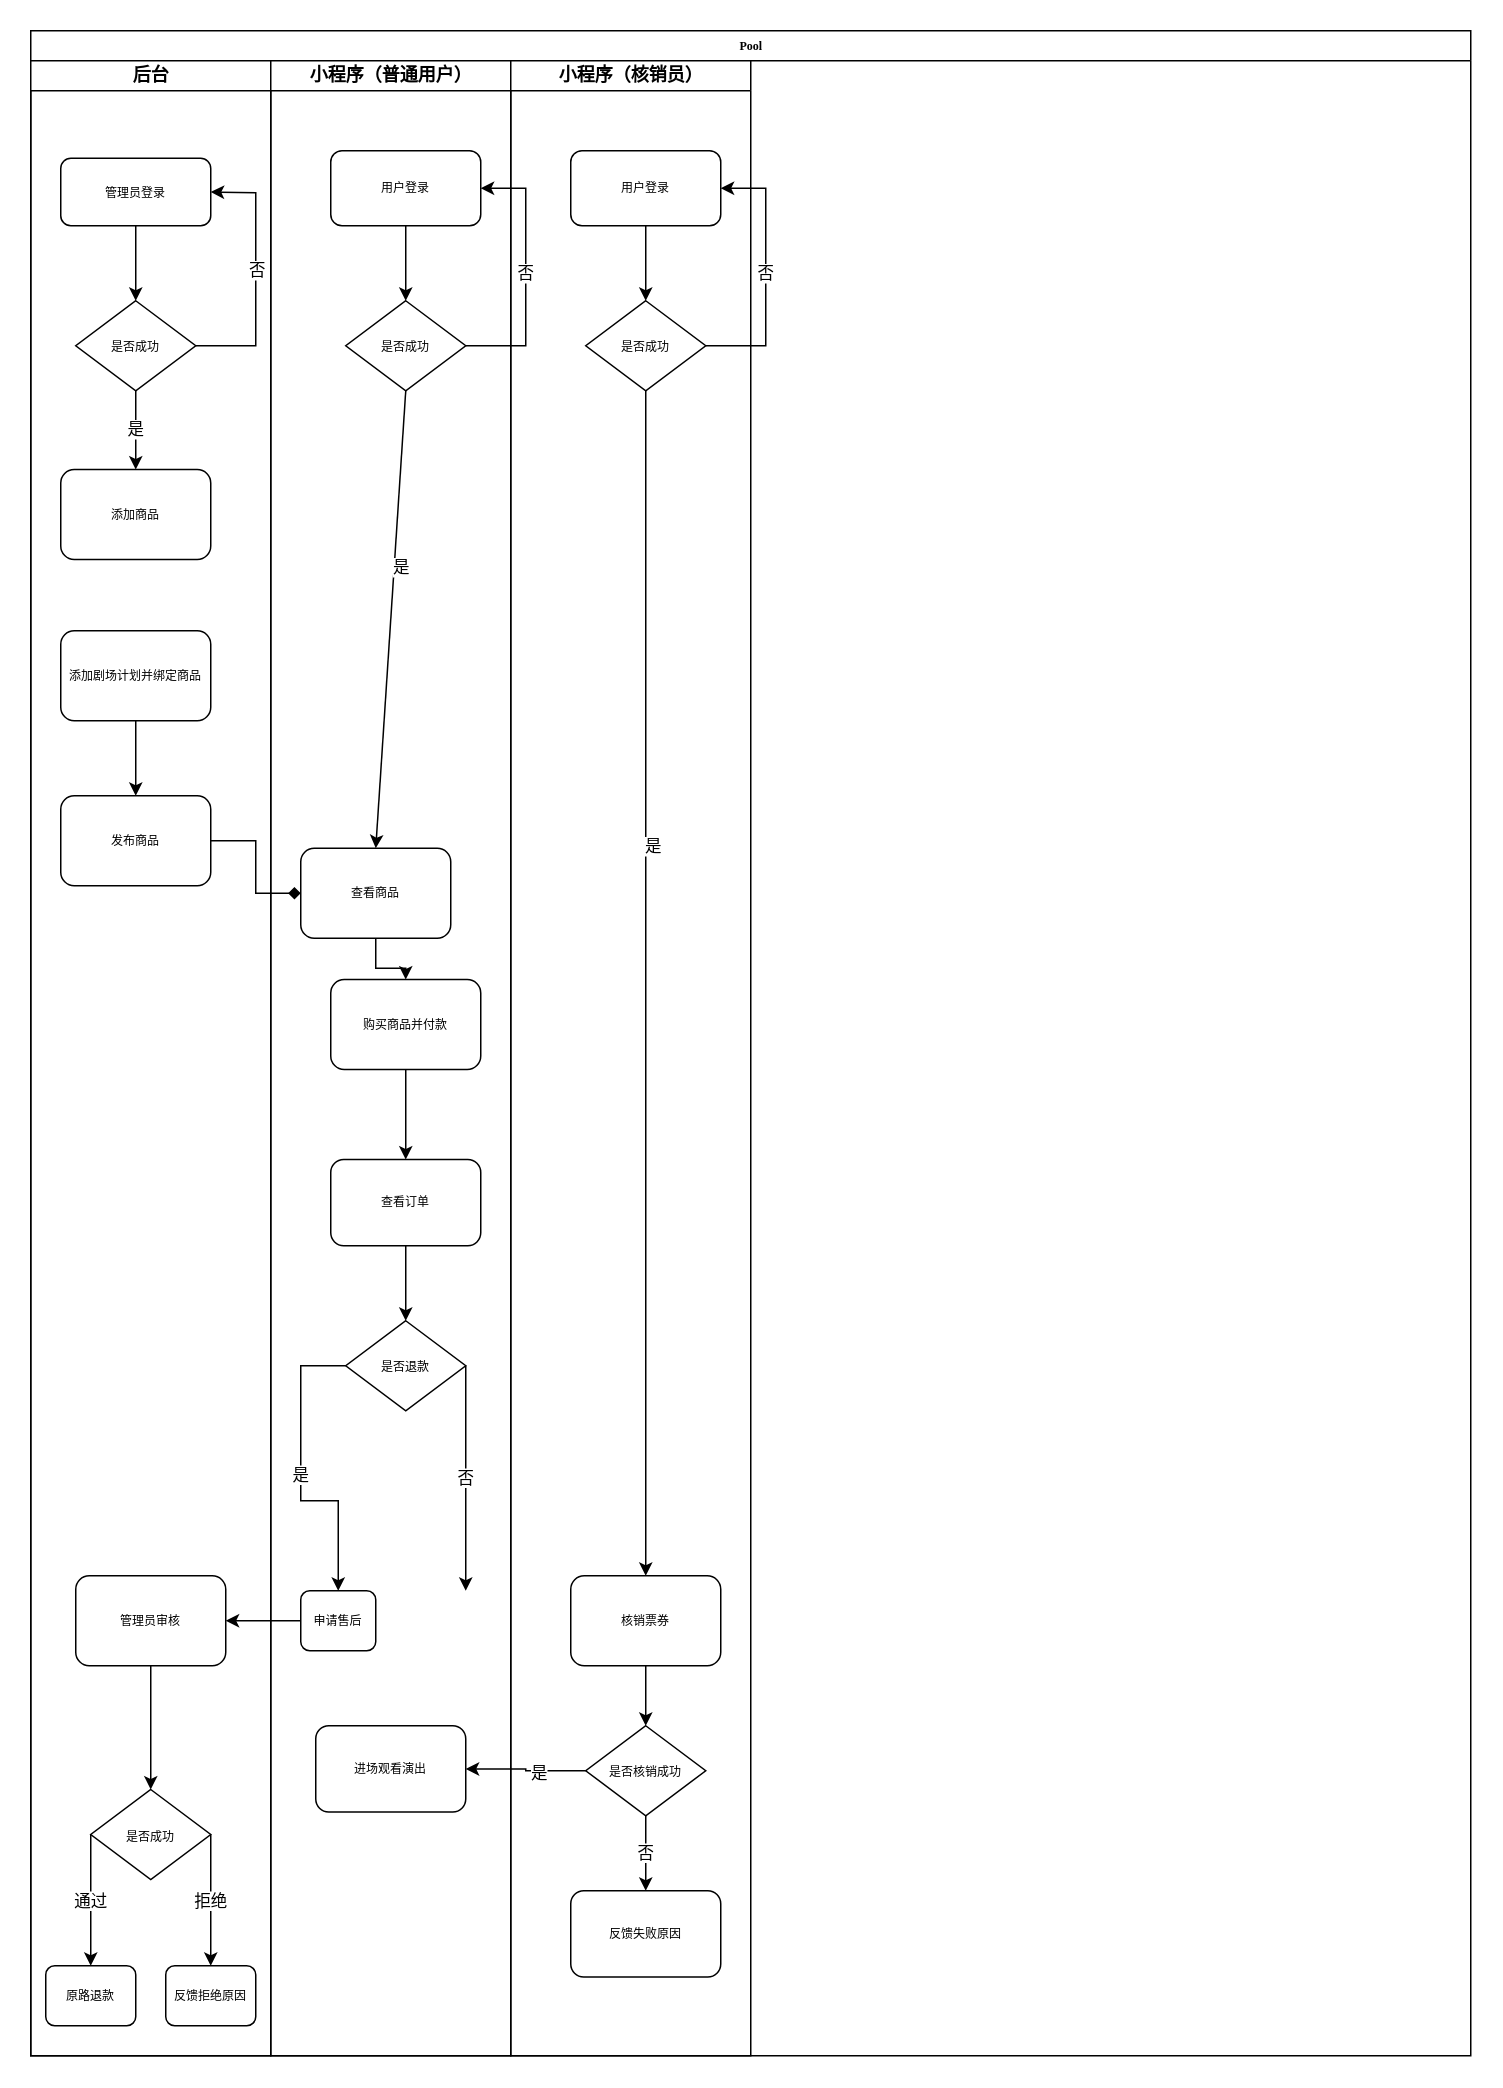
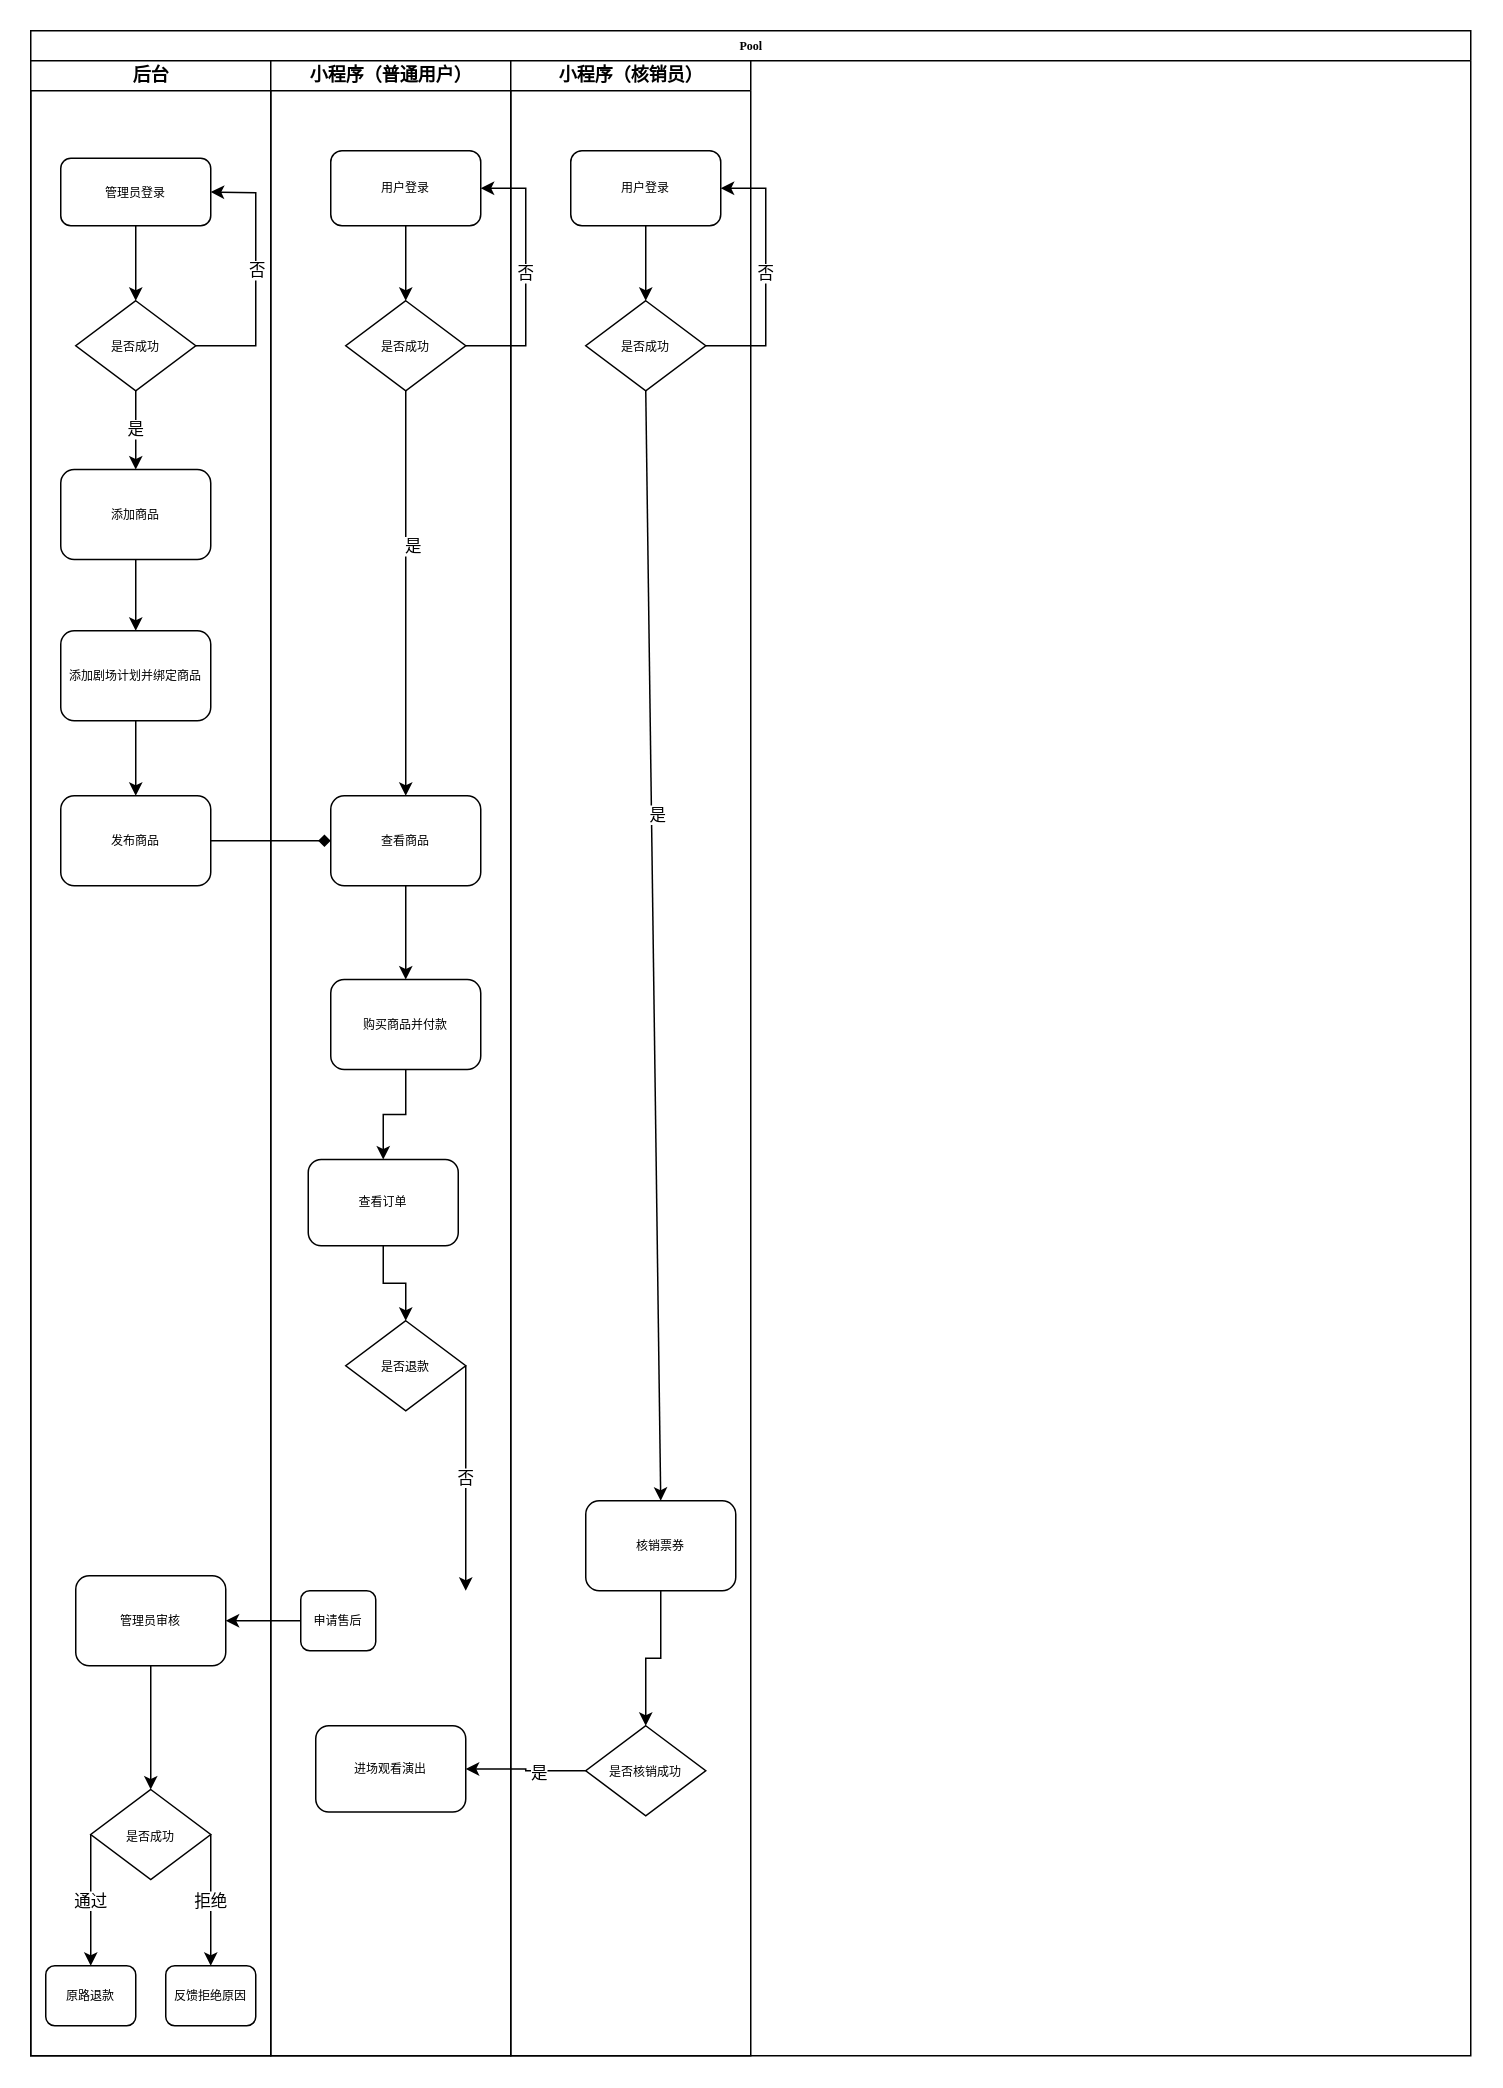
none -> (136, 590)
(376, 893) -> (406, 841)
(406, 1203) -> (383, 1203)
(301, 1469) -> none
(646, 1621) -> (661, 1546)
(646, 1848) -> none
(646, 1934) -> none
